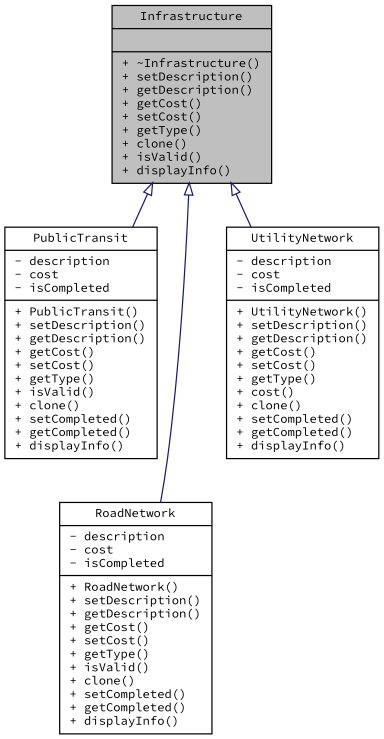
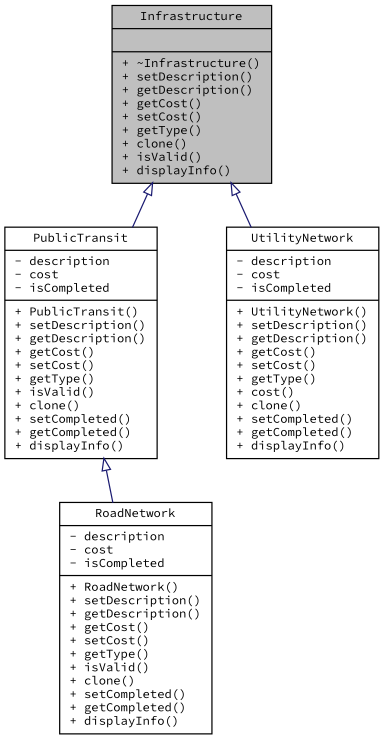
(179, 349) -> (110, 487)
